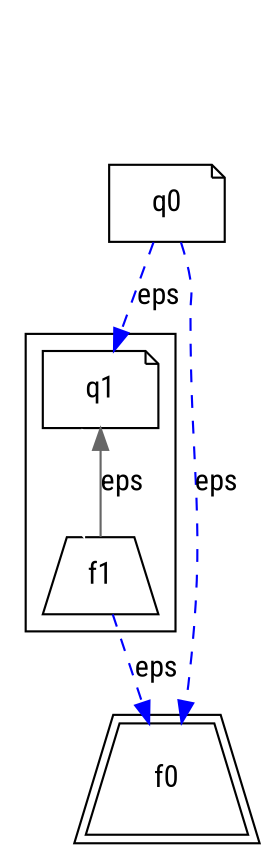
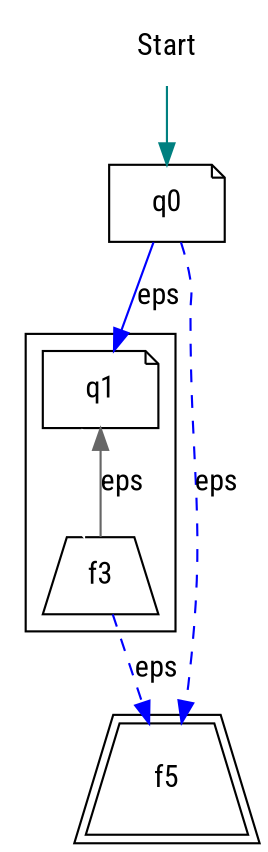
none -> (167, 47)
(138, 286) -> (138, 286)
(101, 576) -> (101, 576)
(167, 779) -> (167, 779)
